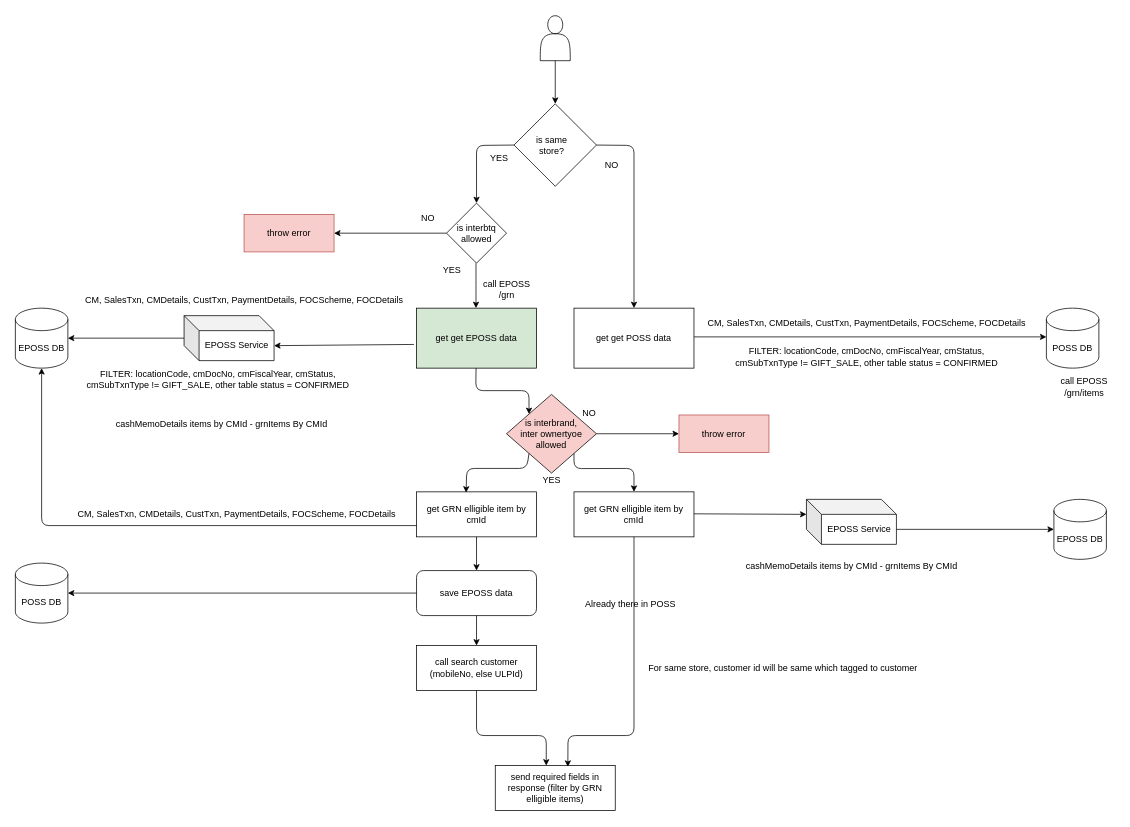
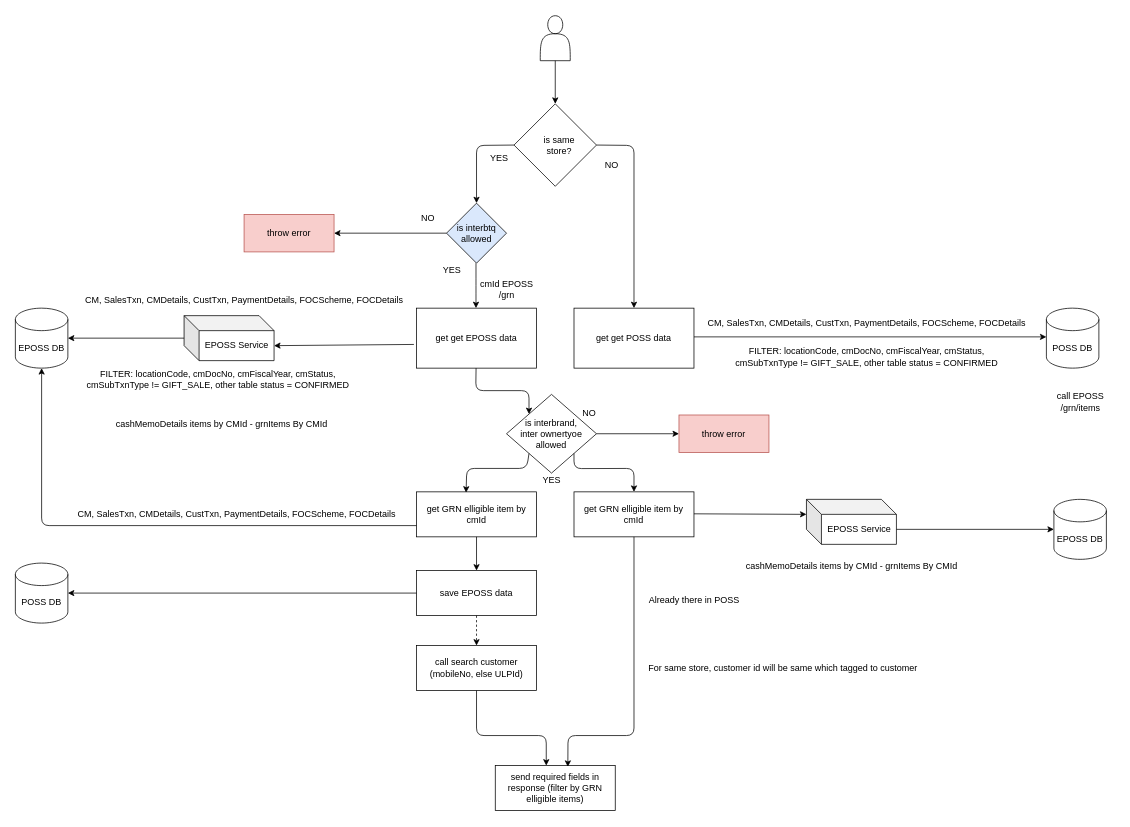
(552, 145) -> (559, 145)
(477, 233) -> (477, 233)
(507, 289) -> (507, 289)
(477, 338) -> (477, 338)
(1084, 387) -> (1080, 402)
(552, 434) -> (552, 434)
(477, 593) -> (477, 593)
(630, 604) -> (694, 600)
(477, 627) -> (477, 627)
